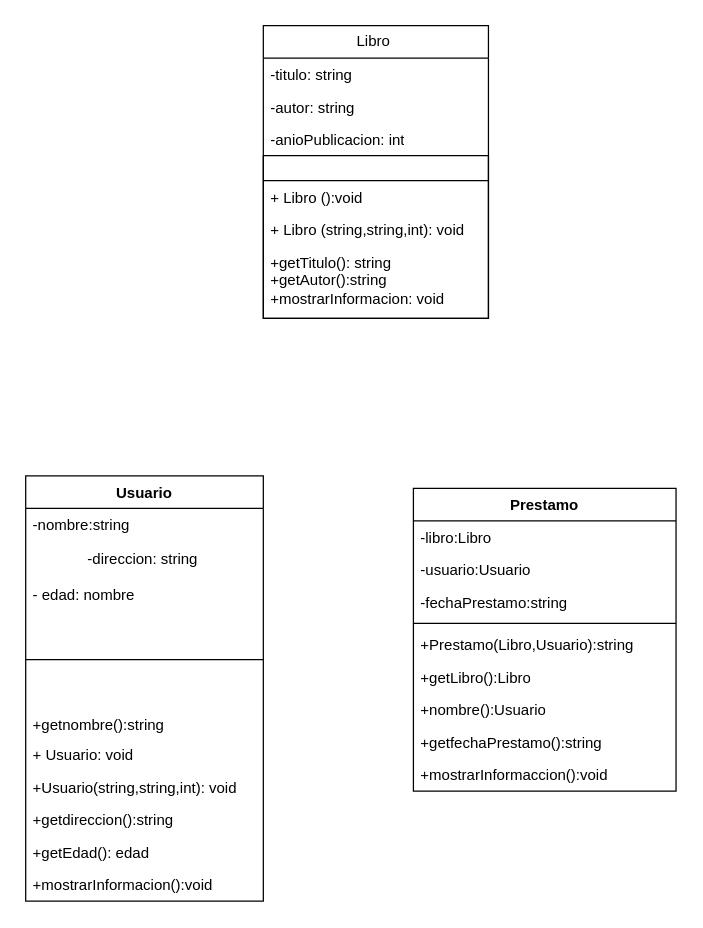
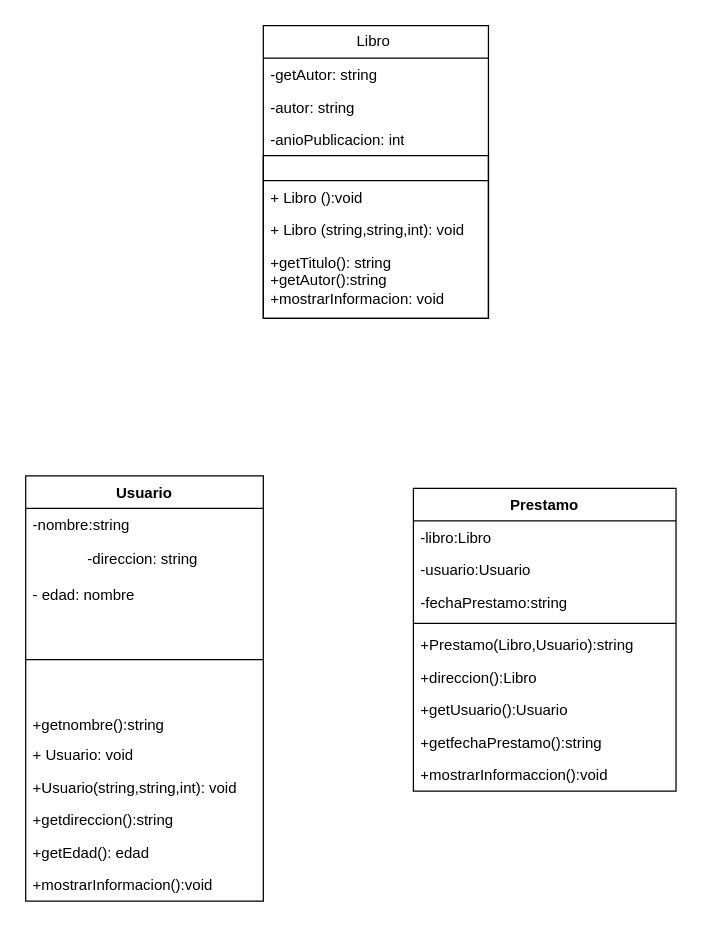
(324, 76) -> (336, 76)
(486, 678) -> (488, 678)
(488, 711) -> (503, 711)
